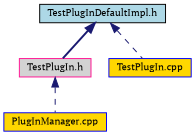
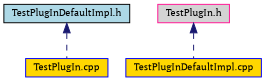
(75, 44) -> none
(55, 122) -> (194, 68)
